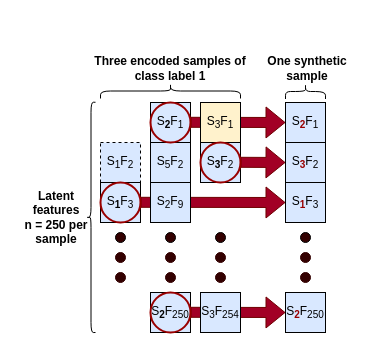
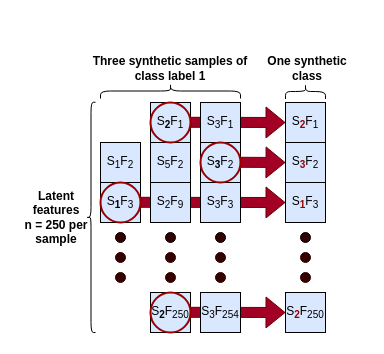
(171, 69) -> (171, 69)
(308, 69) -> (308, 69)
(221, 123) -> (221, 123)
(121, 163) -> (121, 163)
none -> (221, 203)
